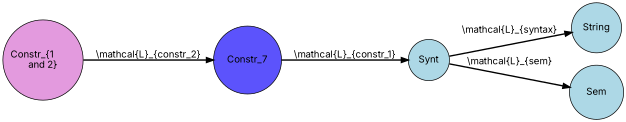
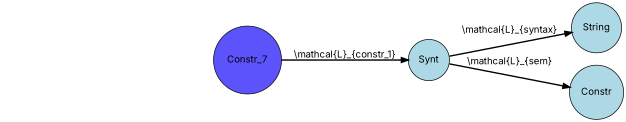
(43, 60) -> none
(597, 92) -> (597, 92)
